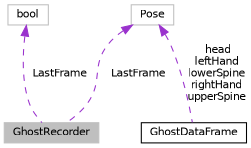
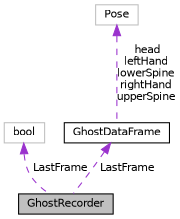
(97, 78) -> (89, 173)
(52, 133) -> (66, 204)
